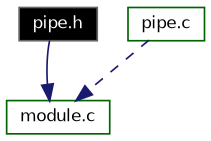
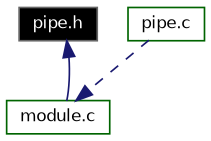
(47, 62) -> (69, 79)
